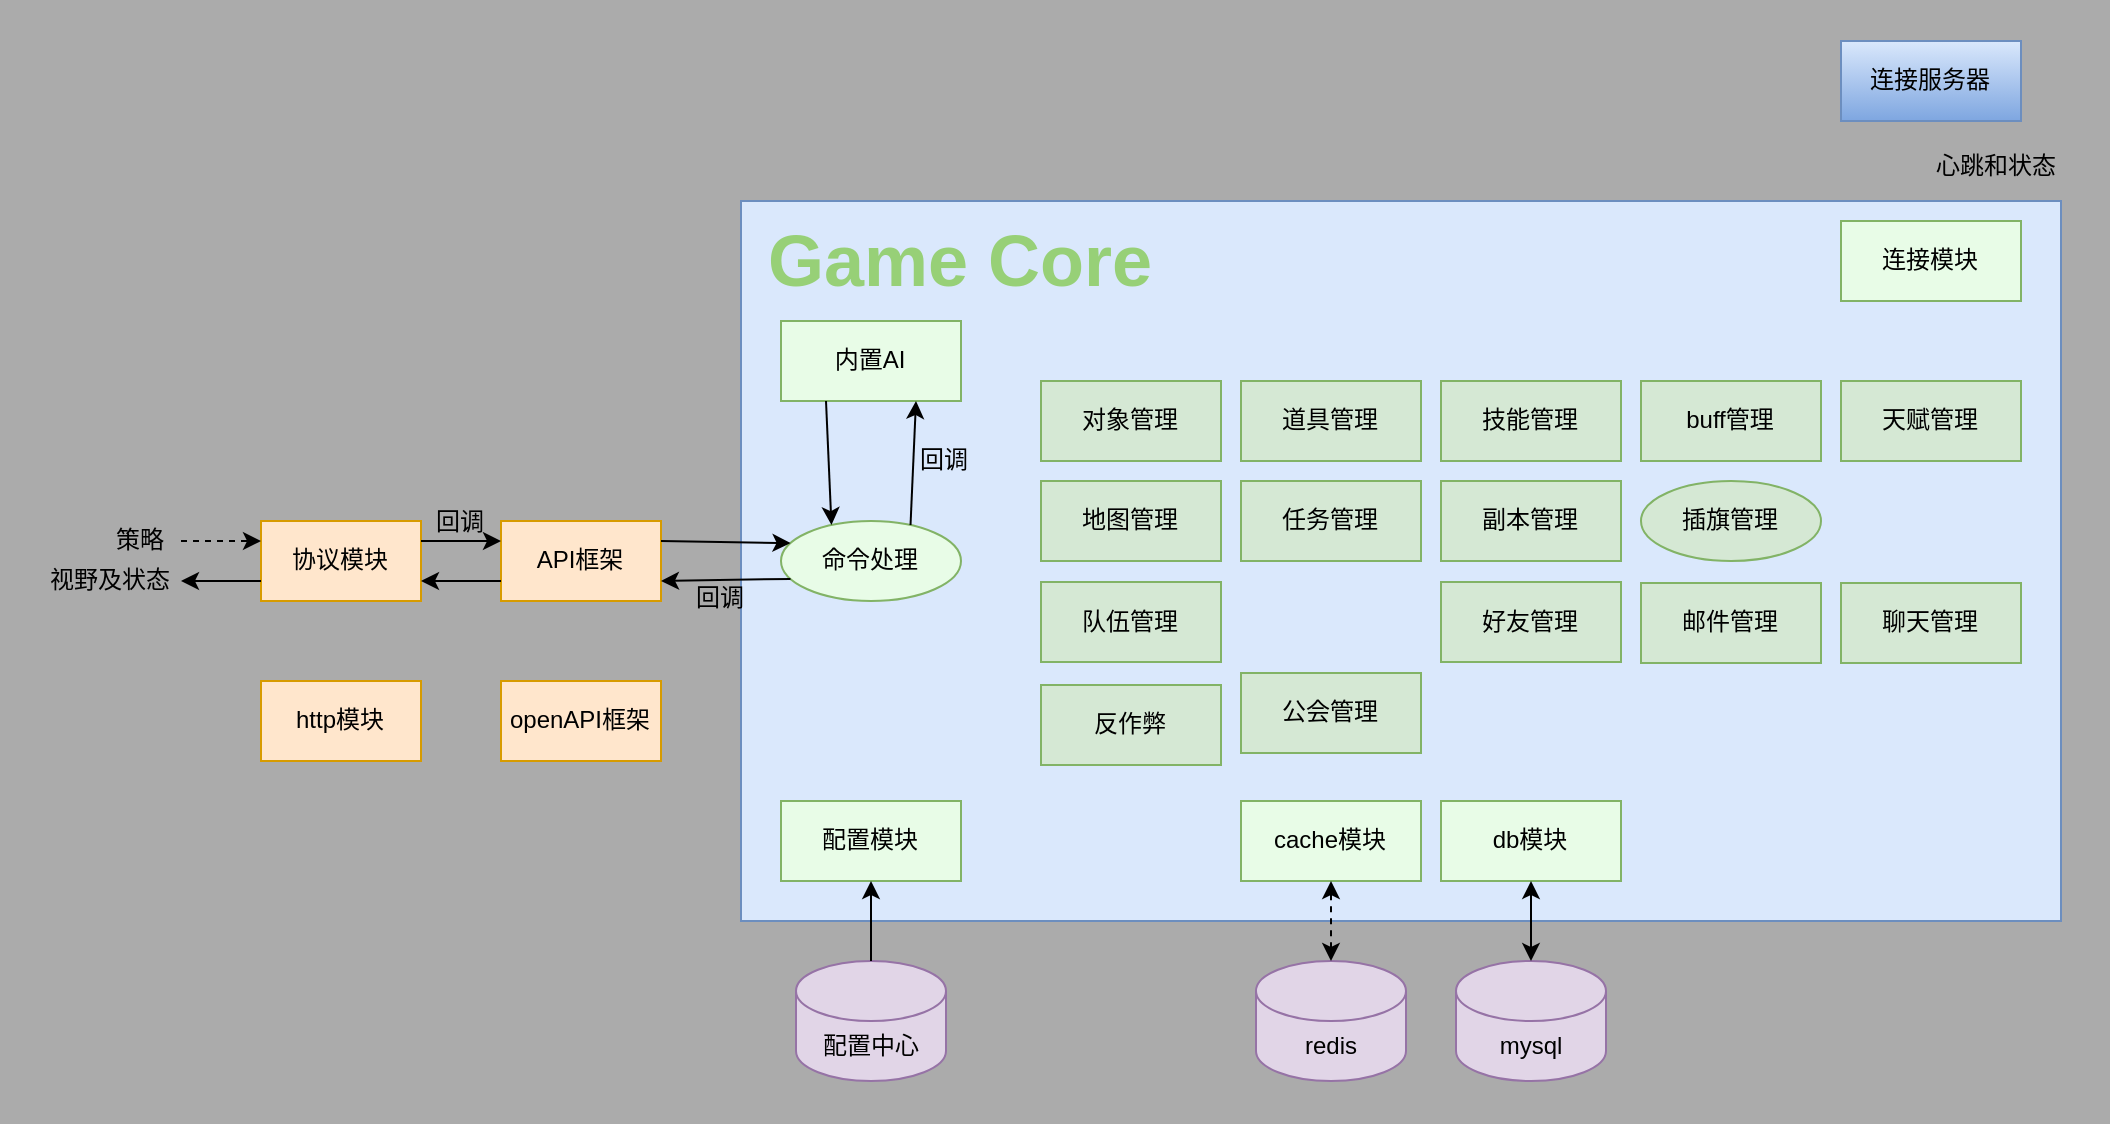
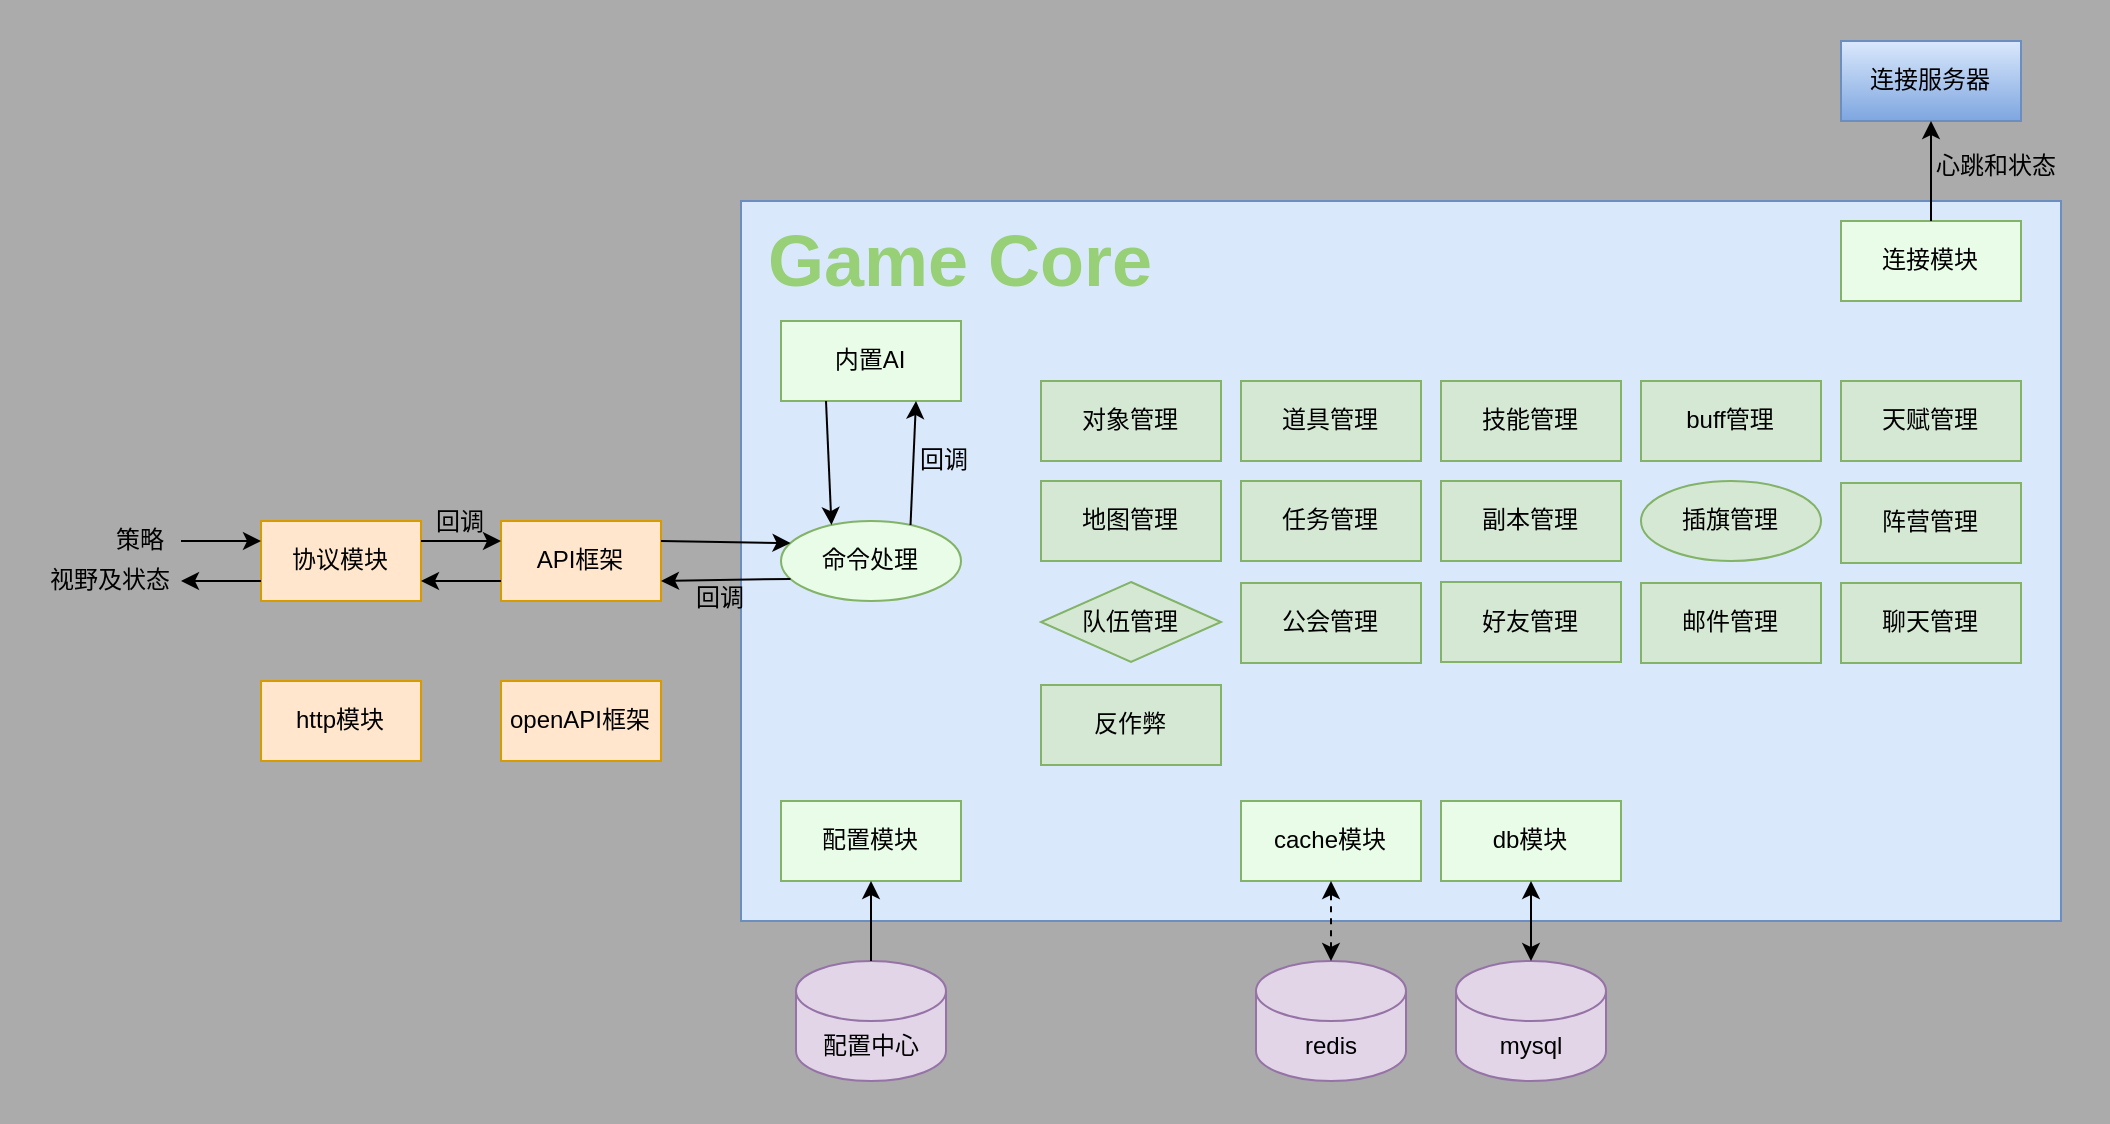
none -> (1931, 178)
none -> (1931, 523)
(213, 541) -> (213, 541)
(1131, 622) -> (1131, 622)
(1331, 713) -> (1331, 623)
